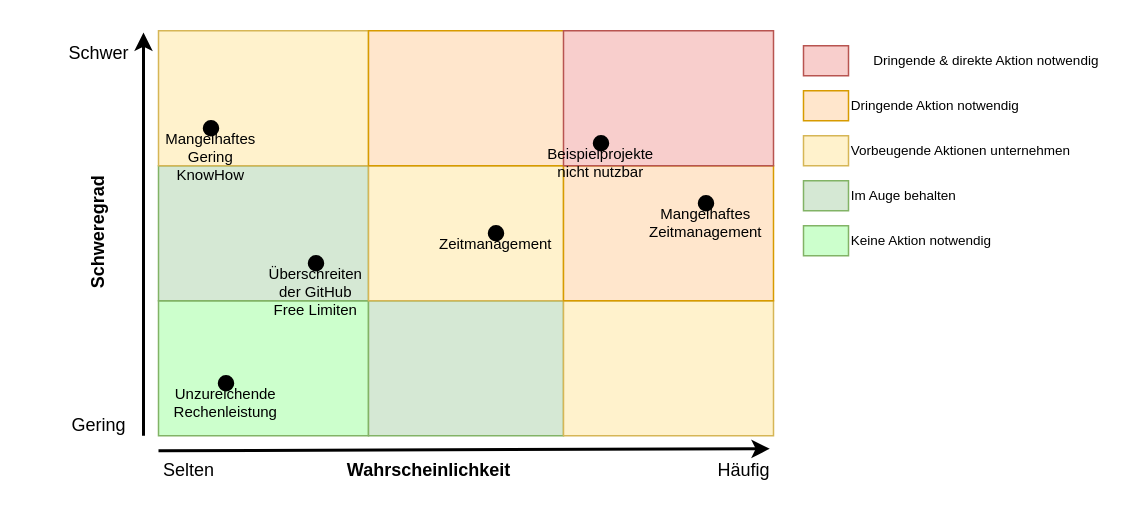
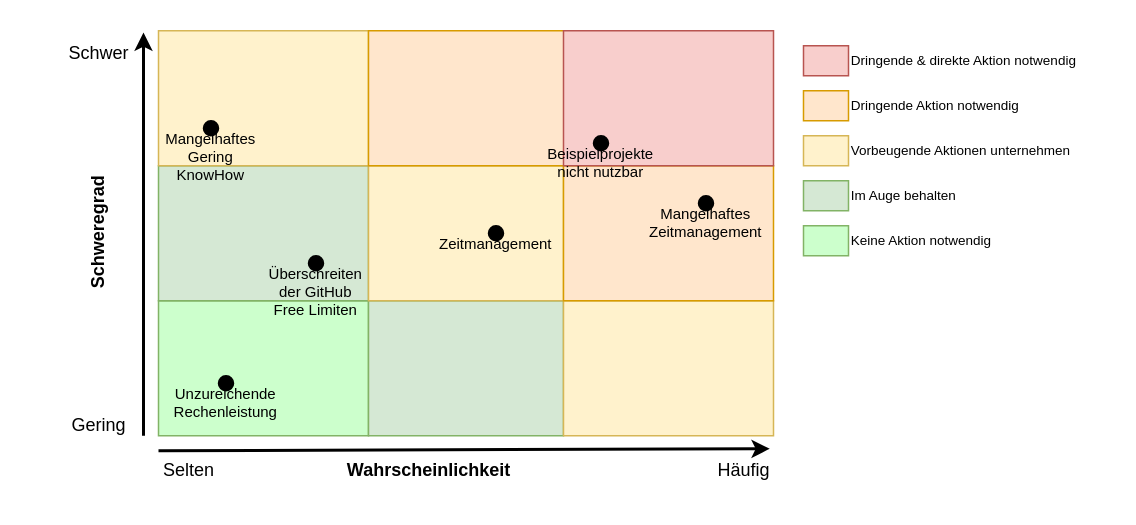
(998, 61) -> (976, 61)
